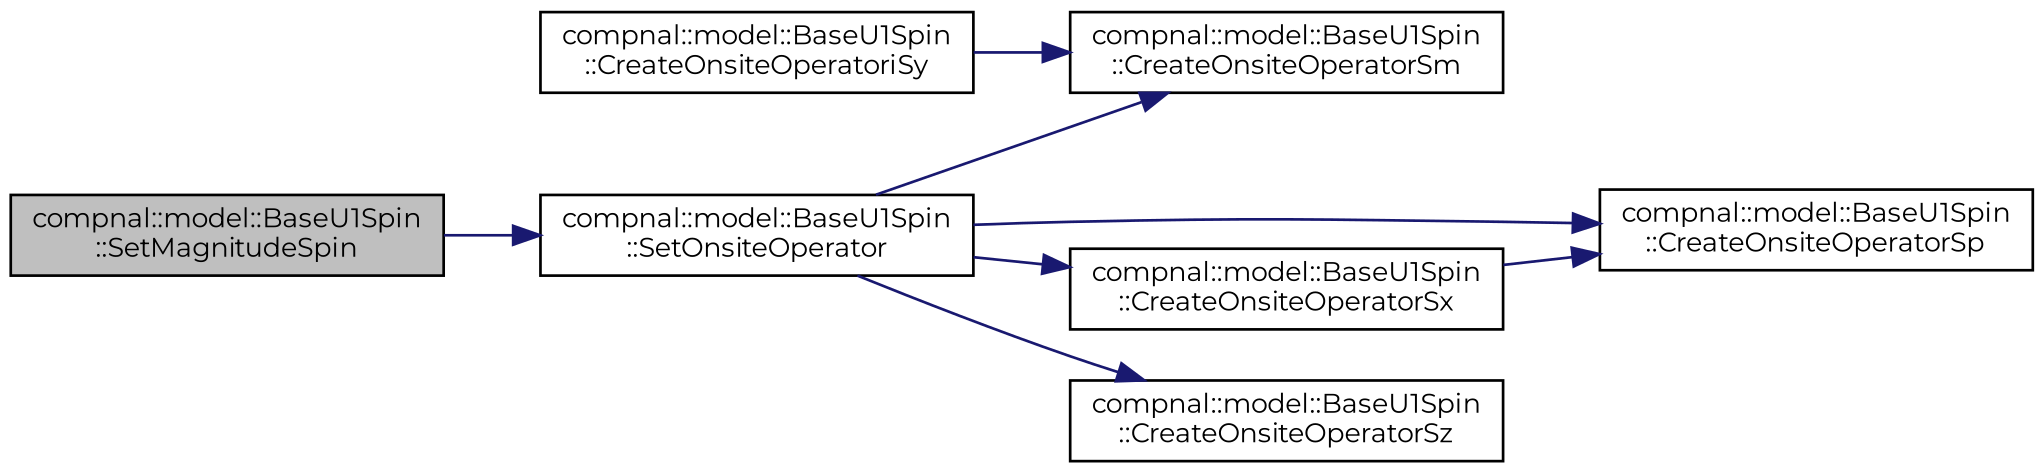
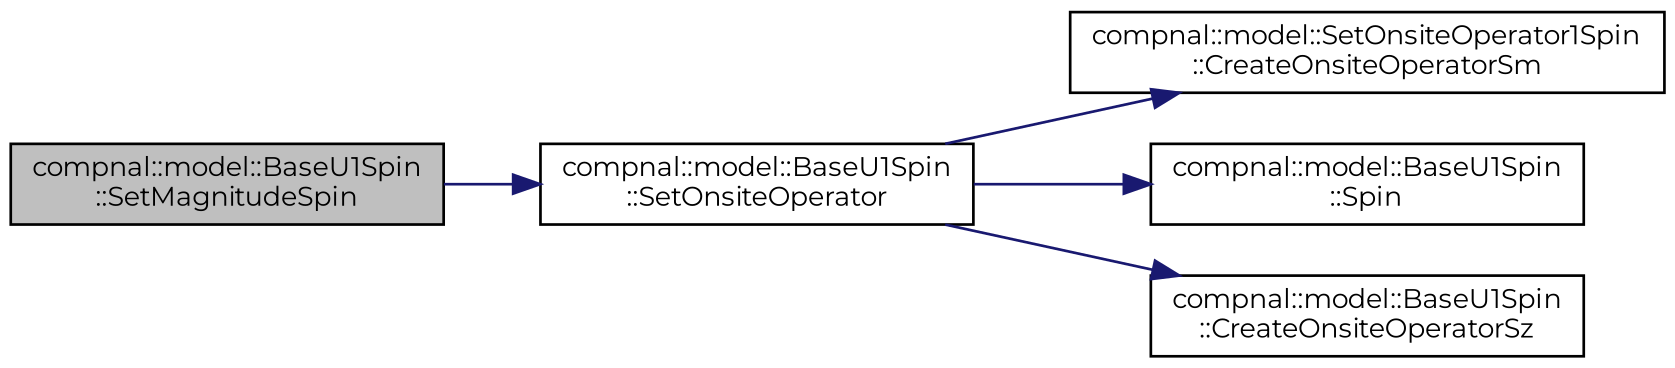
(757, 52) -> none
(1287, 52) -> (1367, 52)
(1816, 230) -> none
(1287, 289) -> (1367, 184)
